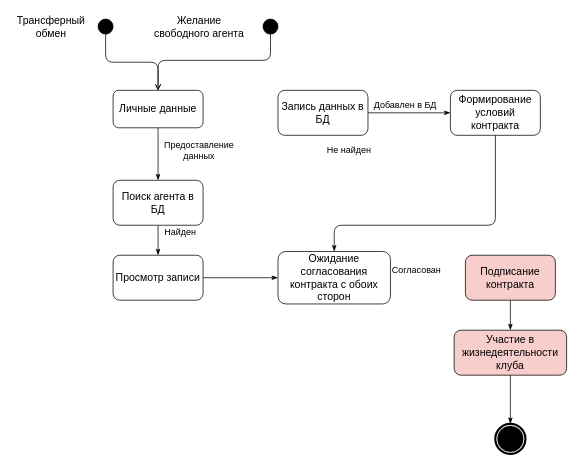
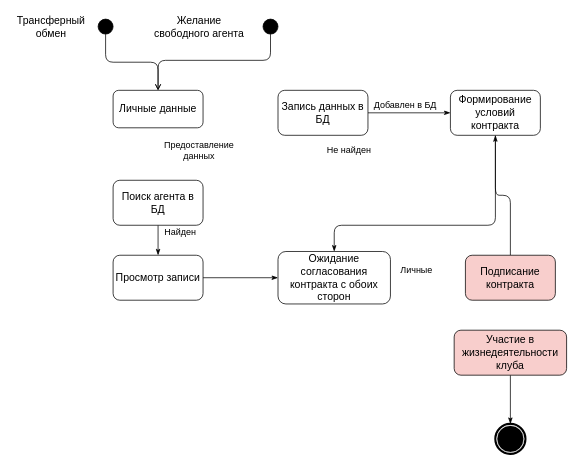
(158, 174) -> none
(417, 270) -> (417, 270)
(510, 312) -> (510, 221)
